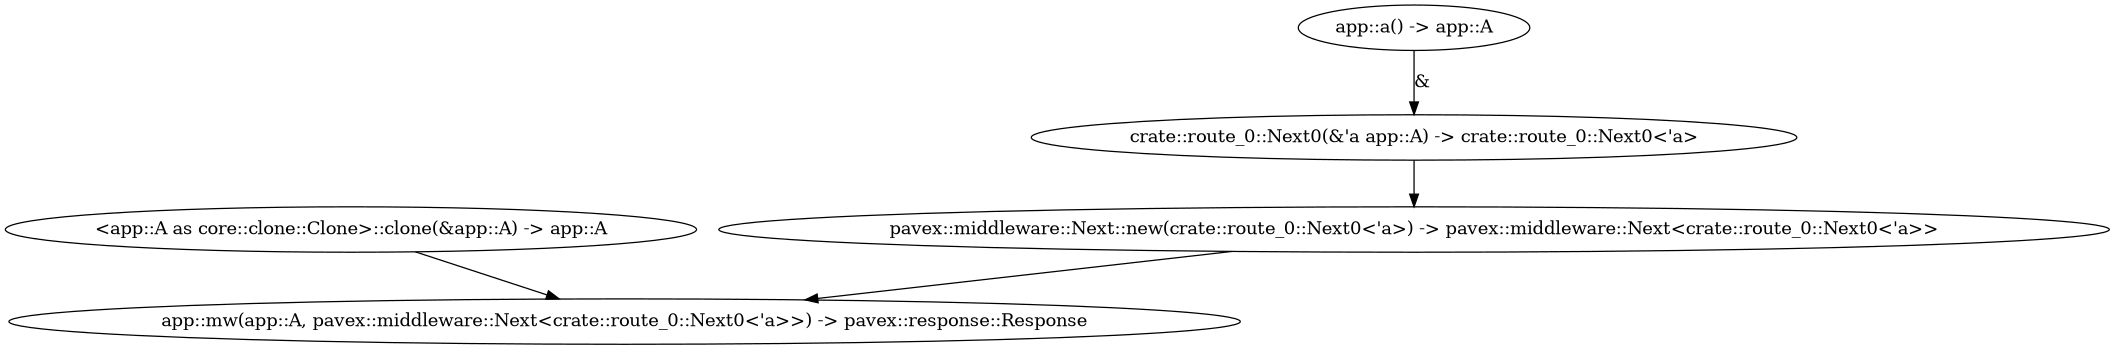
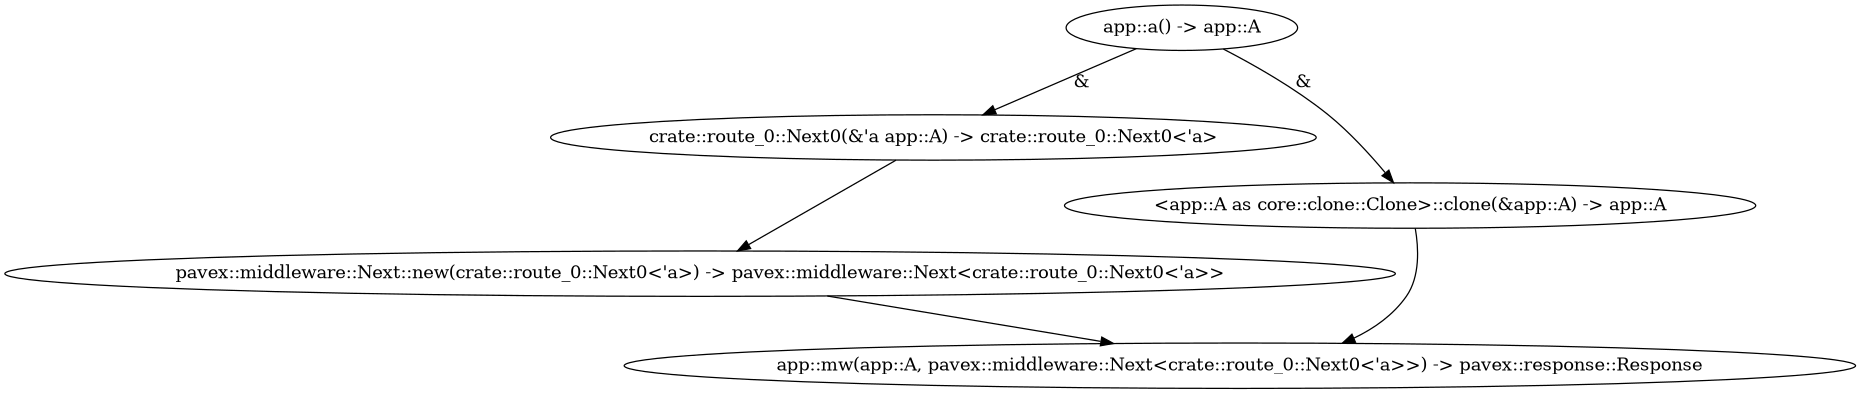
none -> (1311, 102)
